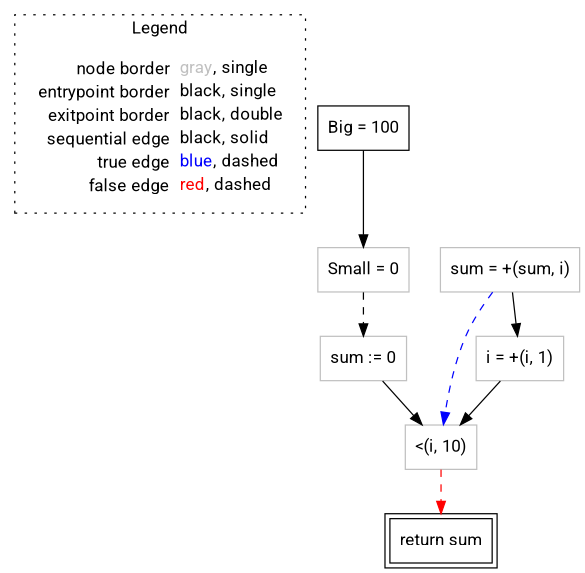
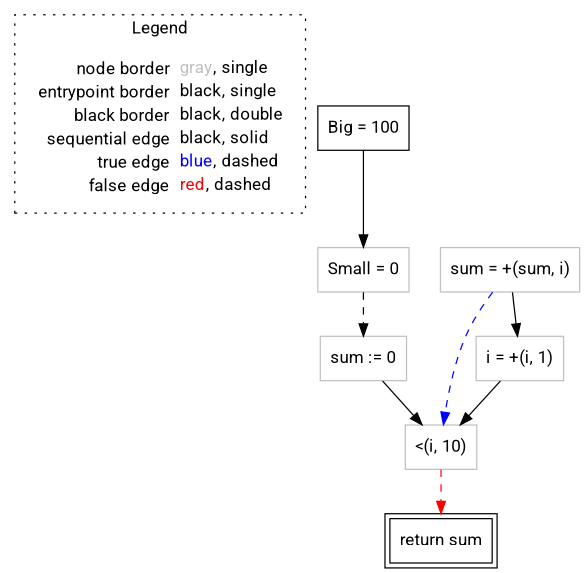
(111, 116) -> (124, 116)
